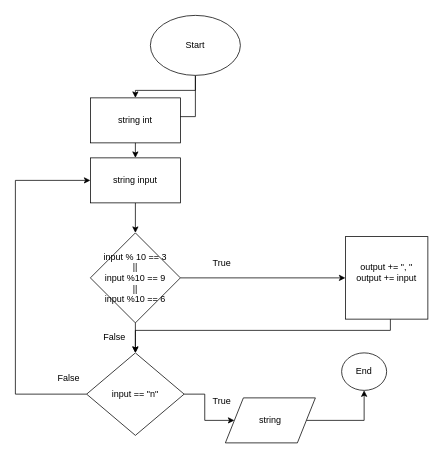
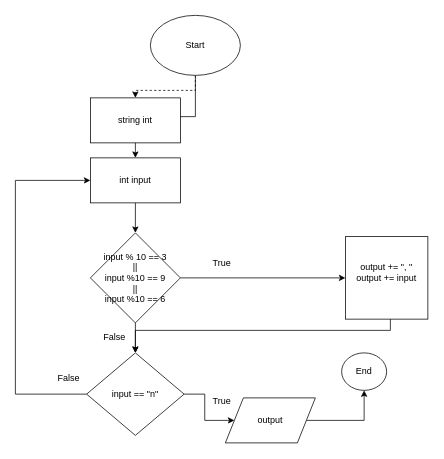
(163, 90) -> (163, 90)
(135, 180) -> (135, 180)
(270, 420) -> (270, 420)
